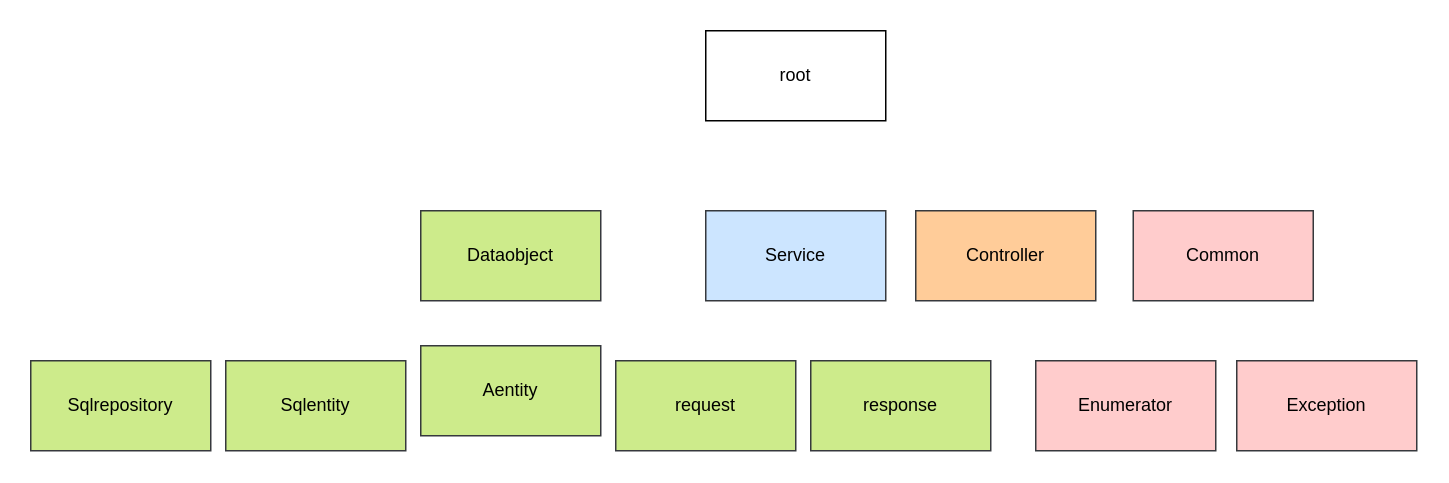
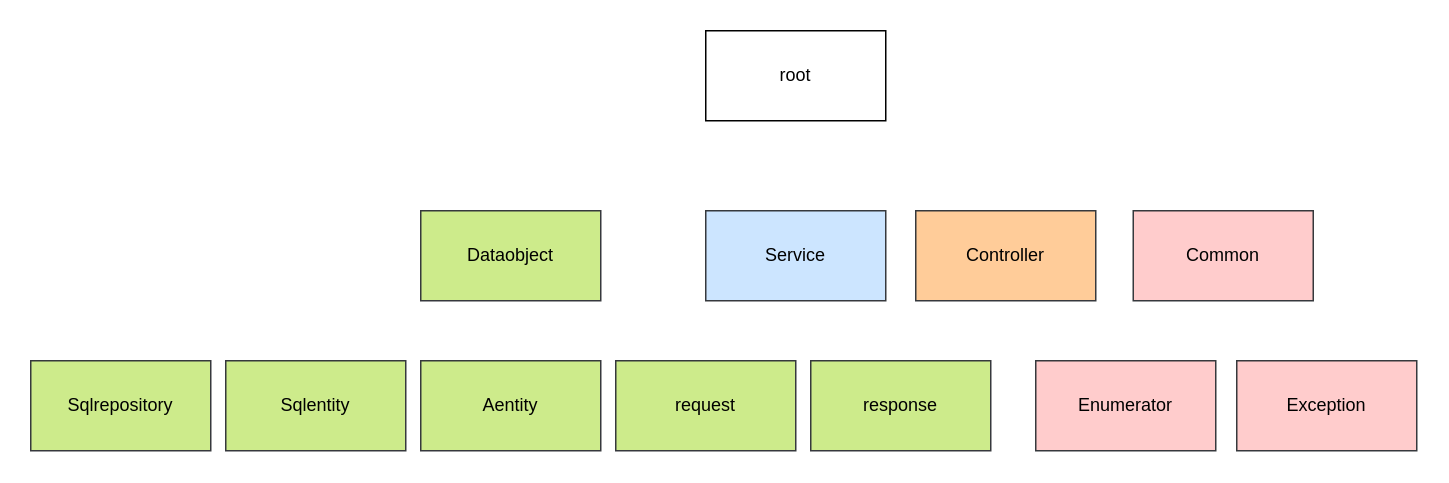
(511, 391) -> (511, 406)
